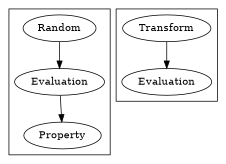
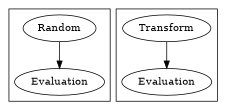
(63, 135) -> none
